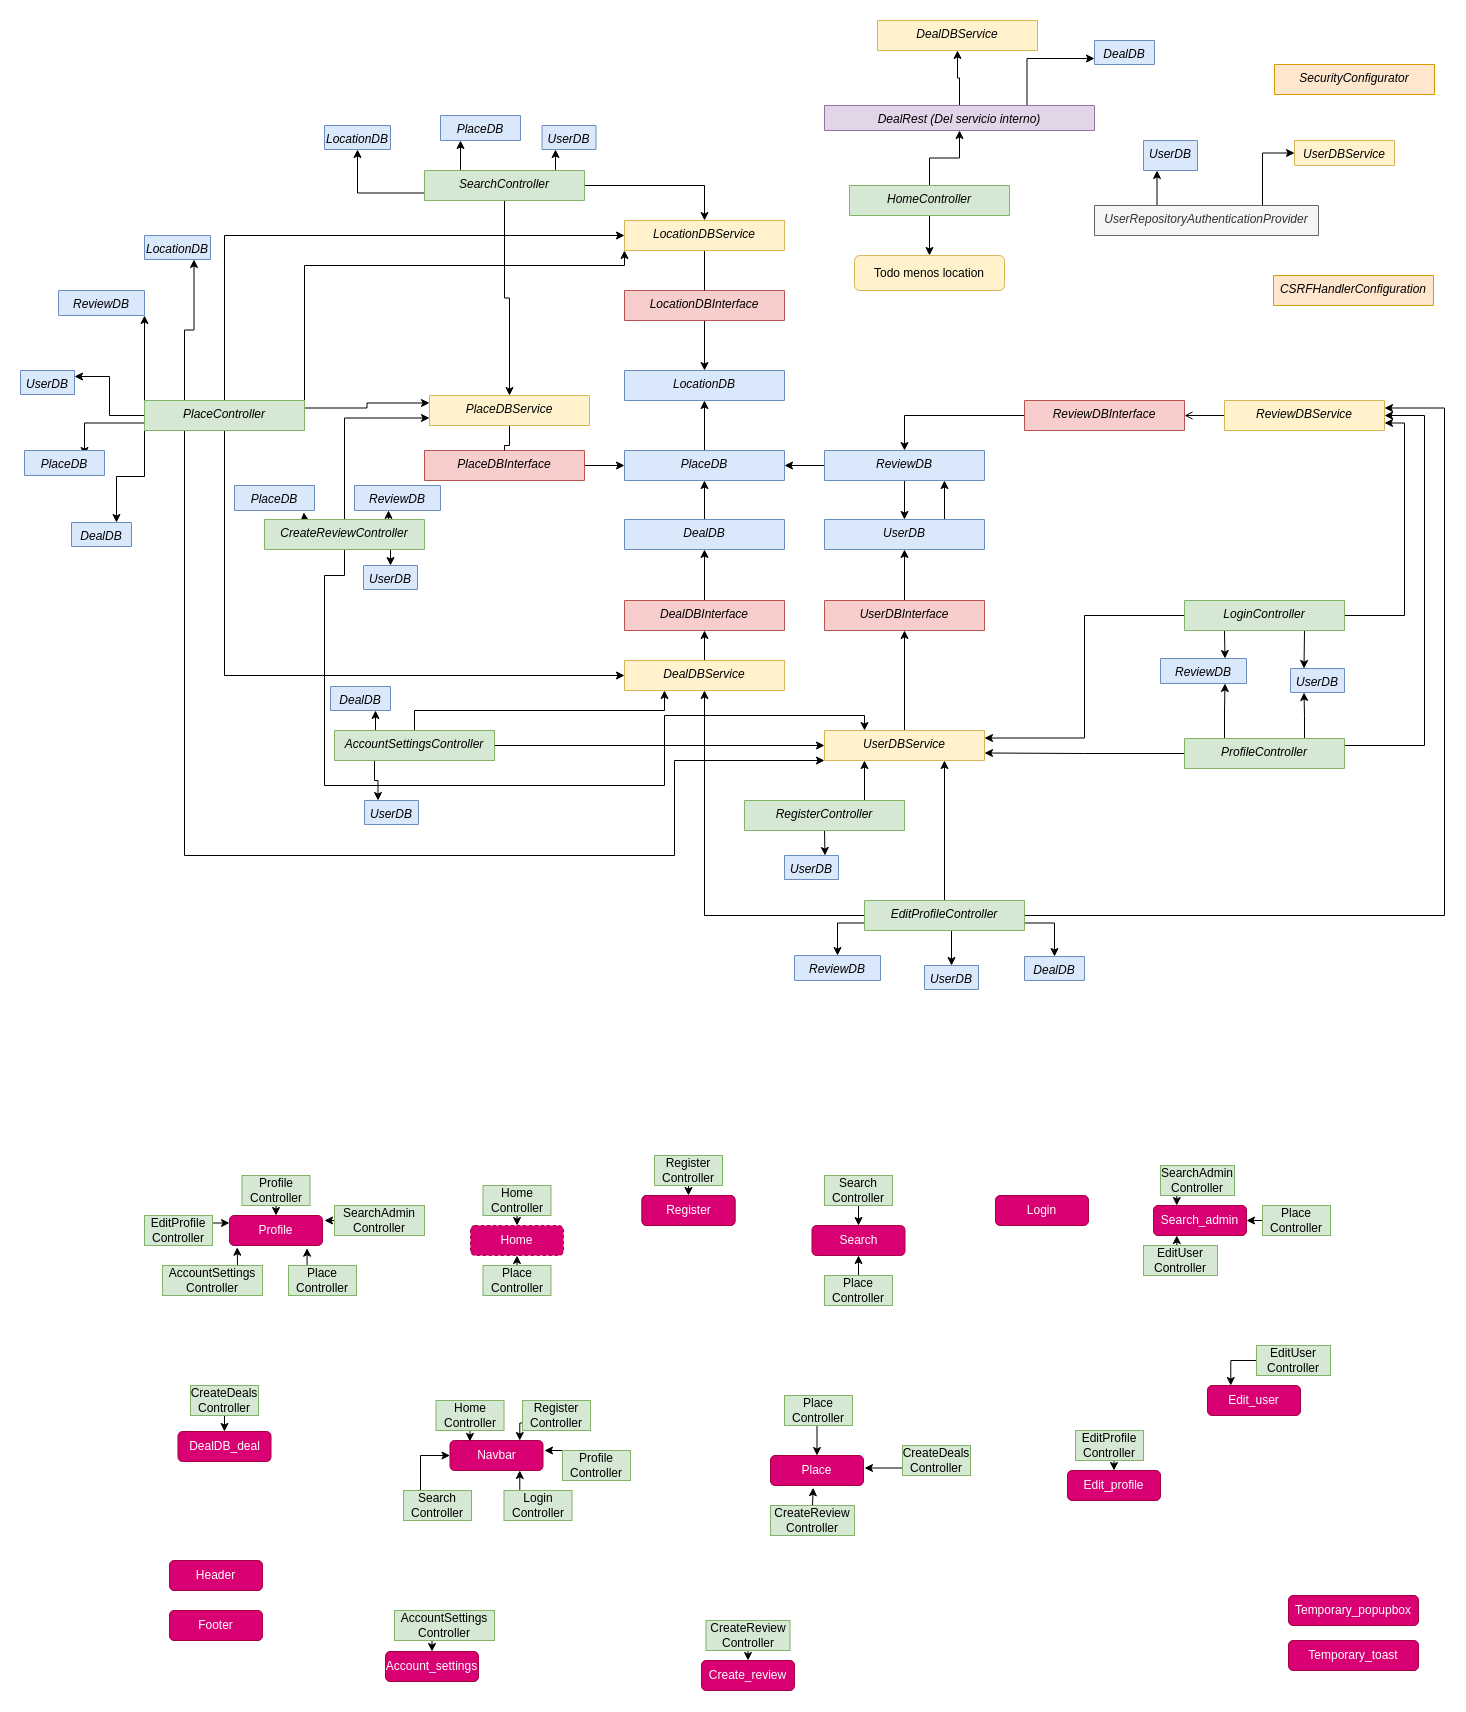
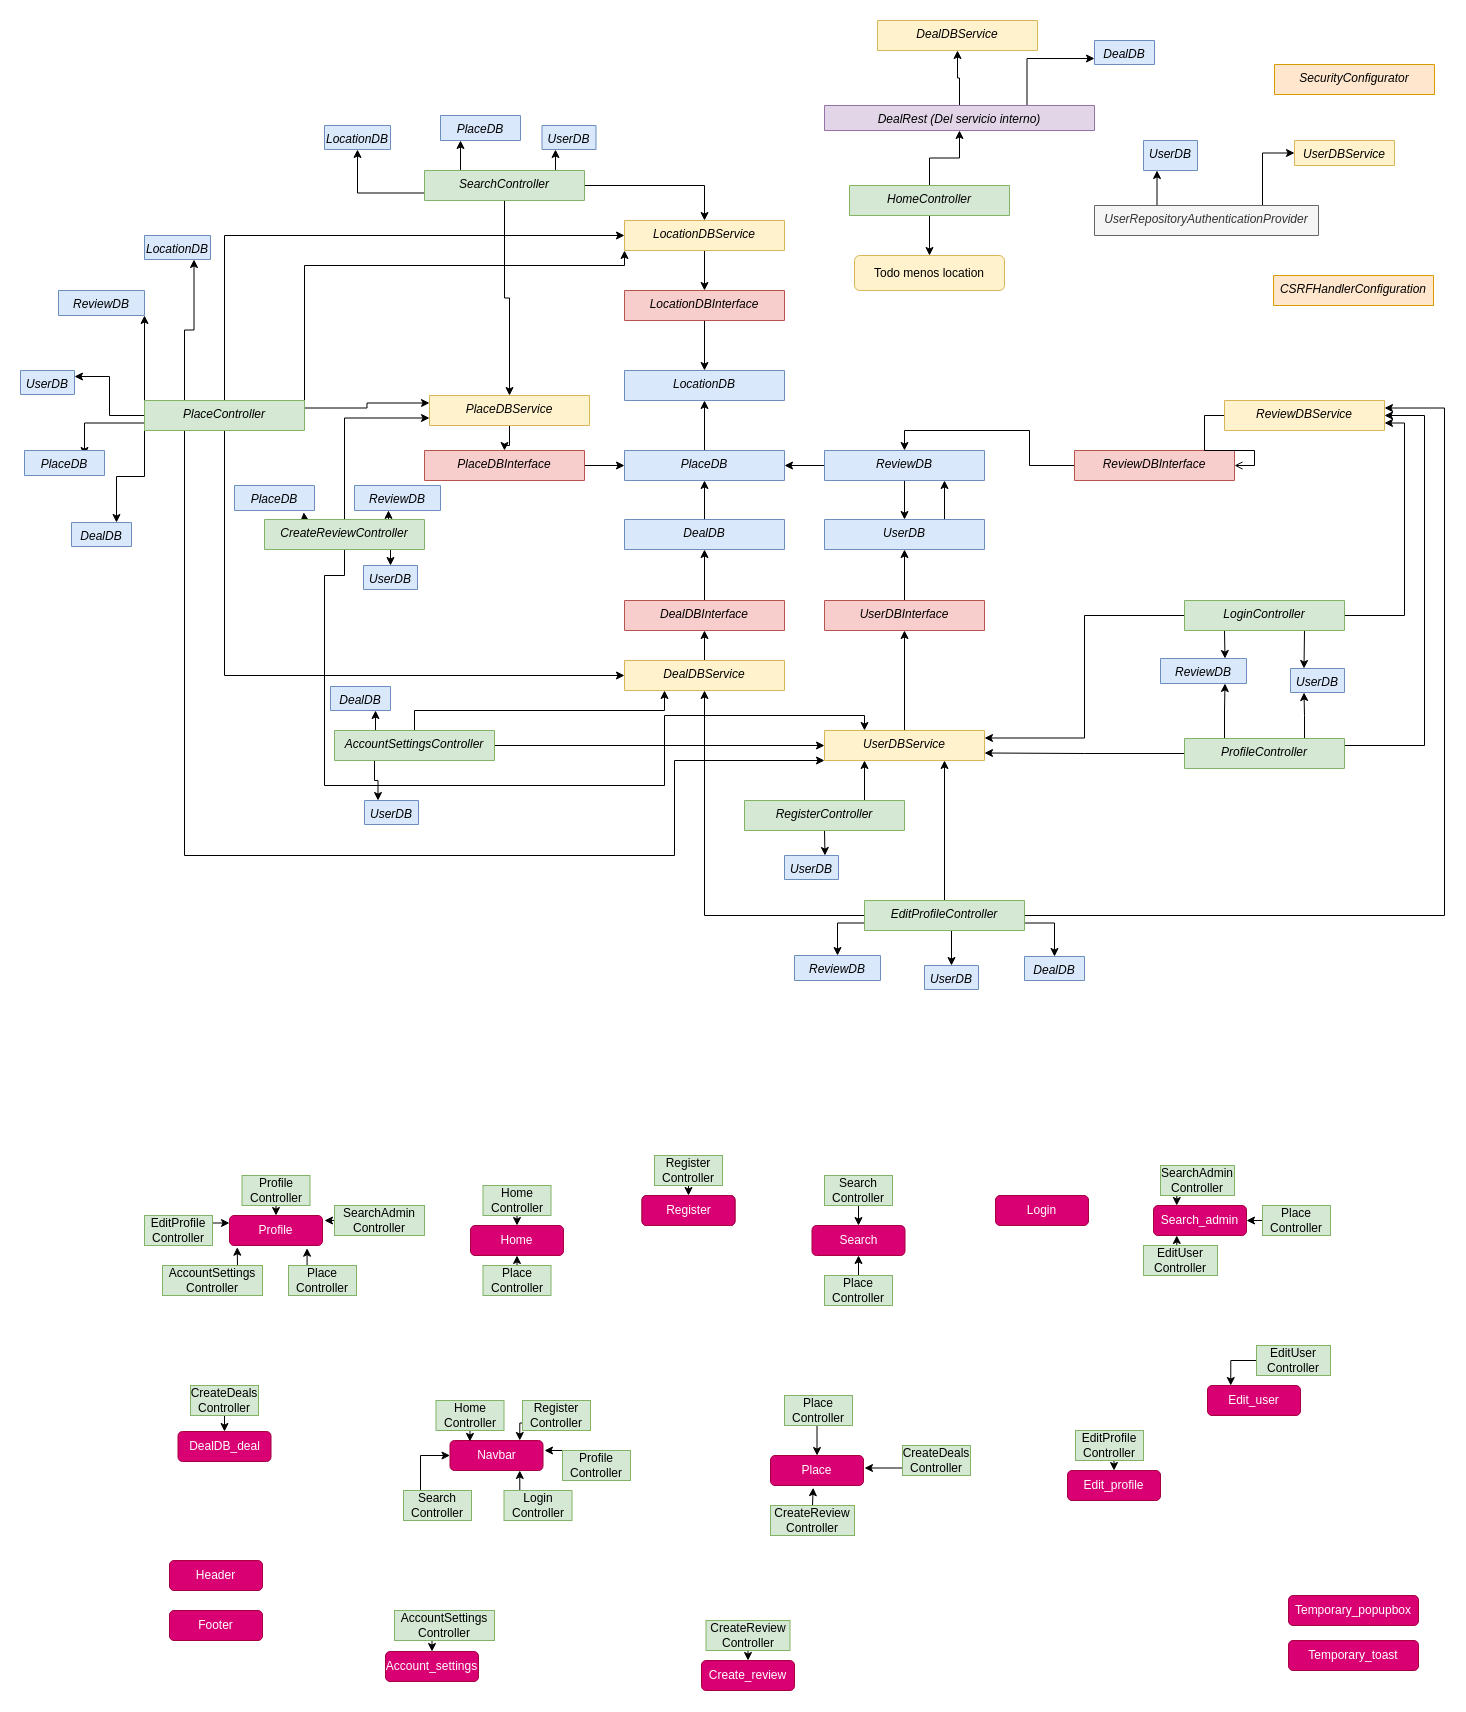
(705, 285) -> (705, 282)
(1105, 416) -> (1155, 466)
(506, 446) -> (507, 446)
(517, 1241) -> (517, 1241)
